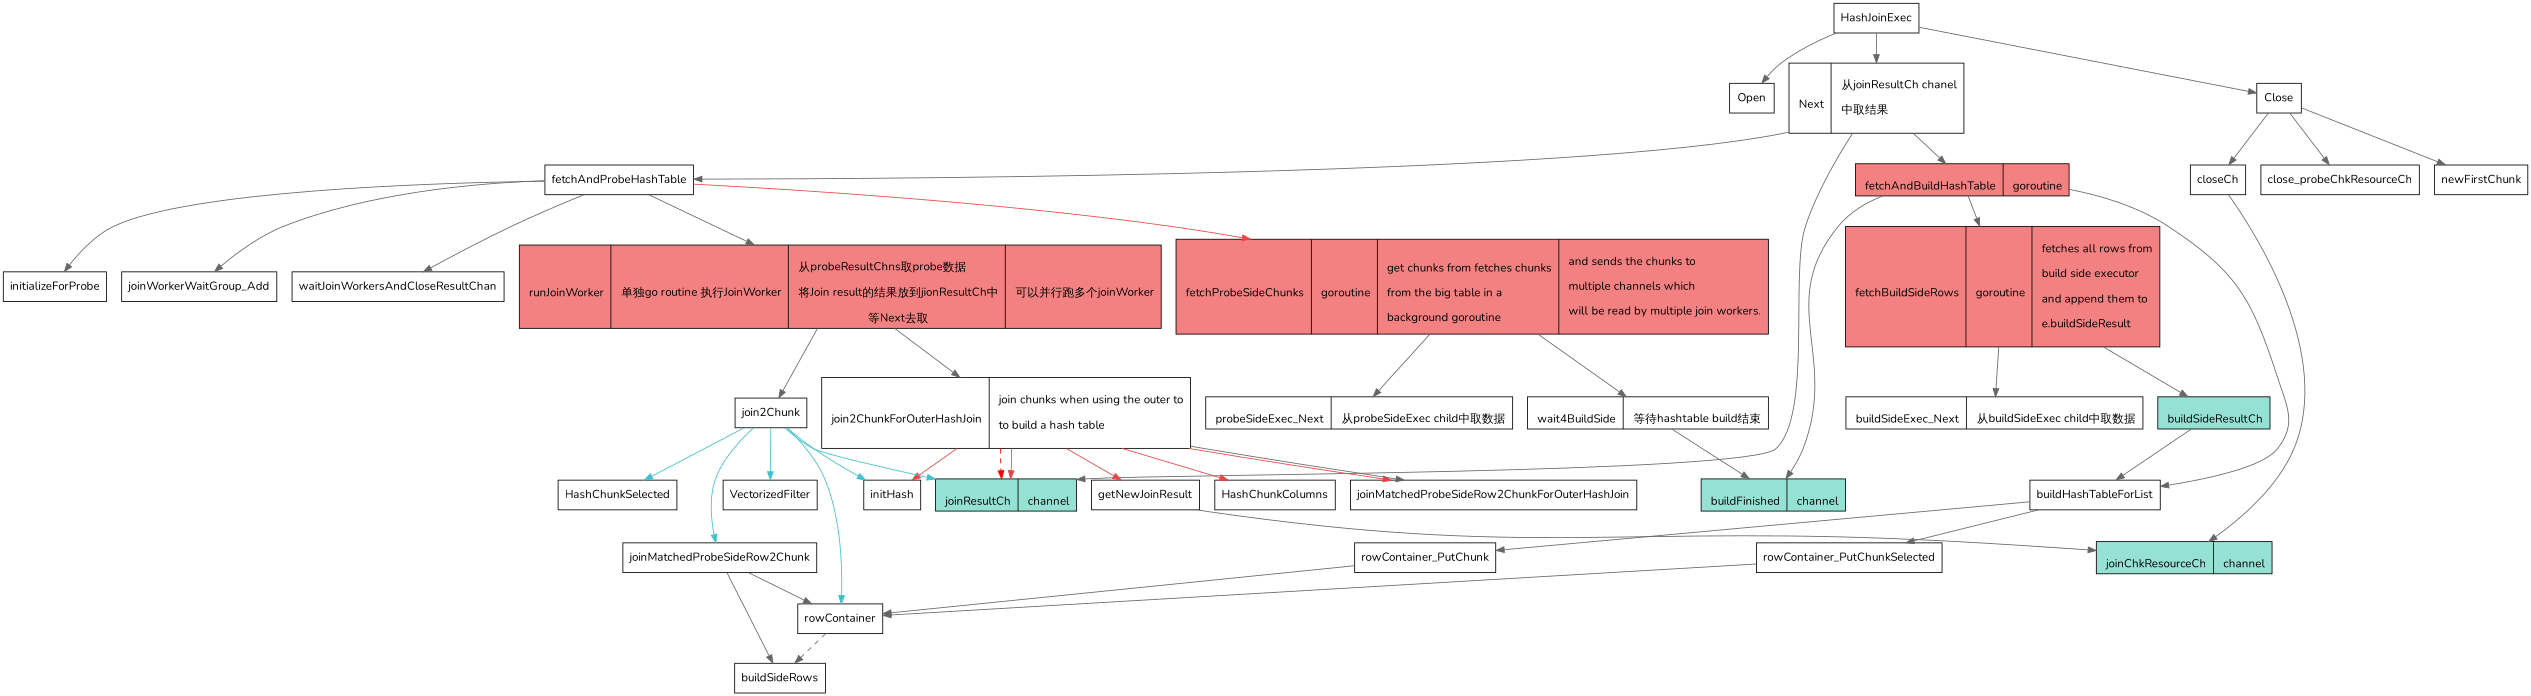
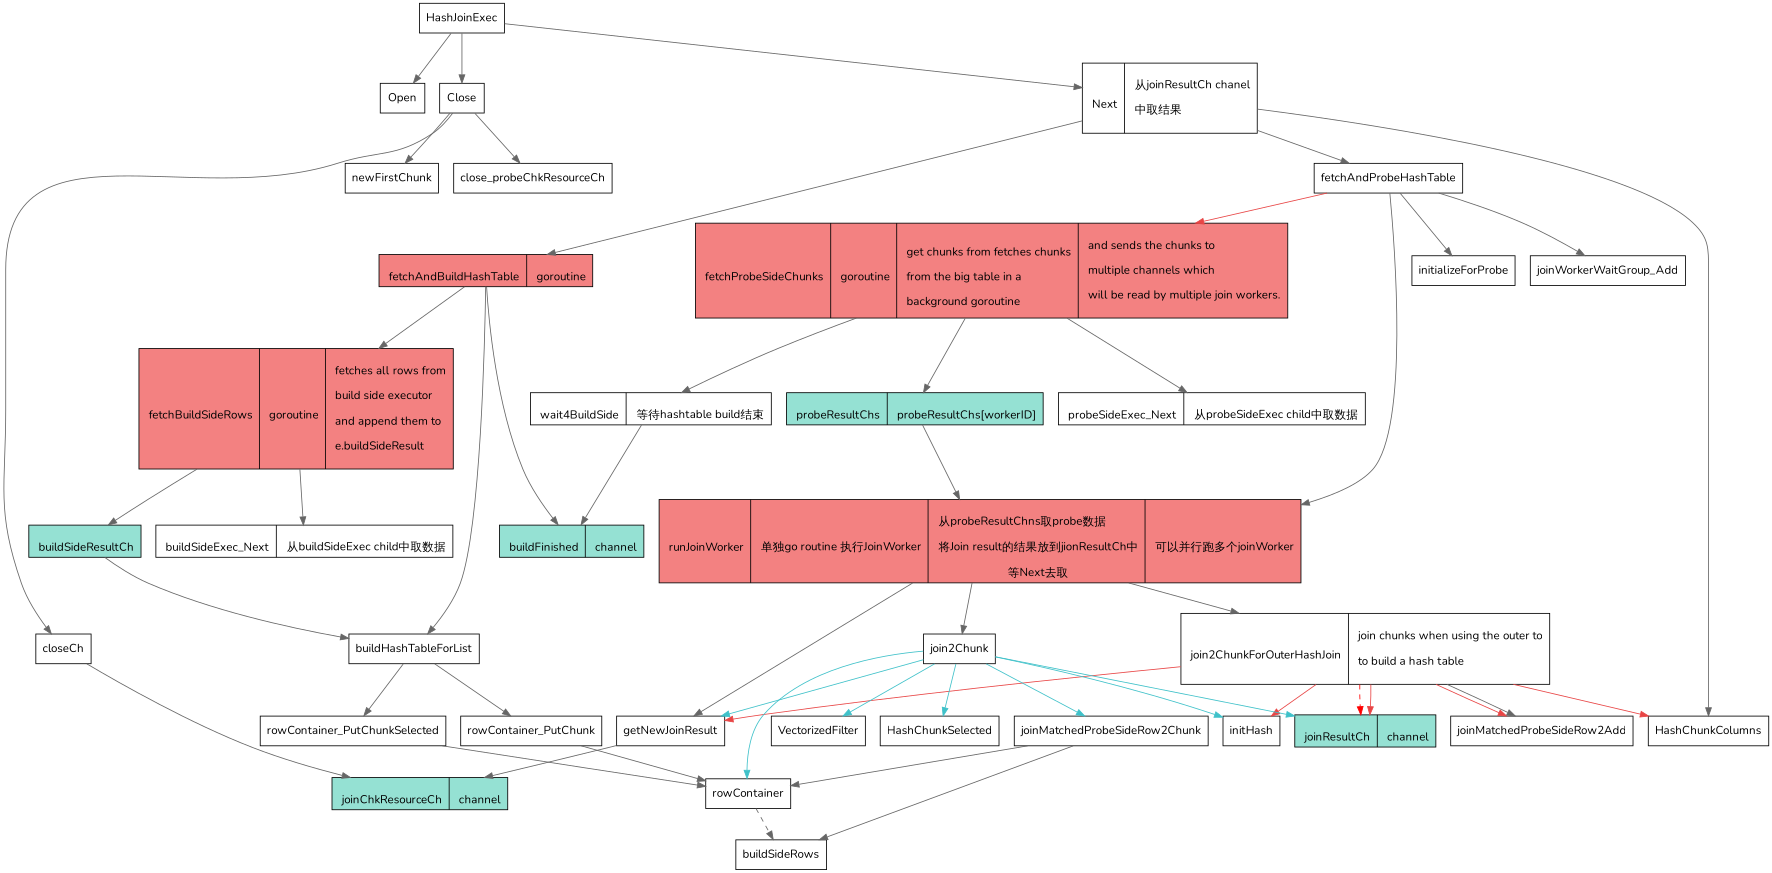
(398, 287) -> none
none -> (915, 409)
(1597, 467) -> (1704, 237)
(1494, 495) -> (1542, 731)
none -> (807, 647)
none -> (826, 687)
